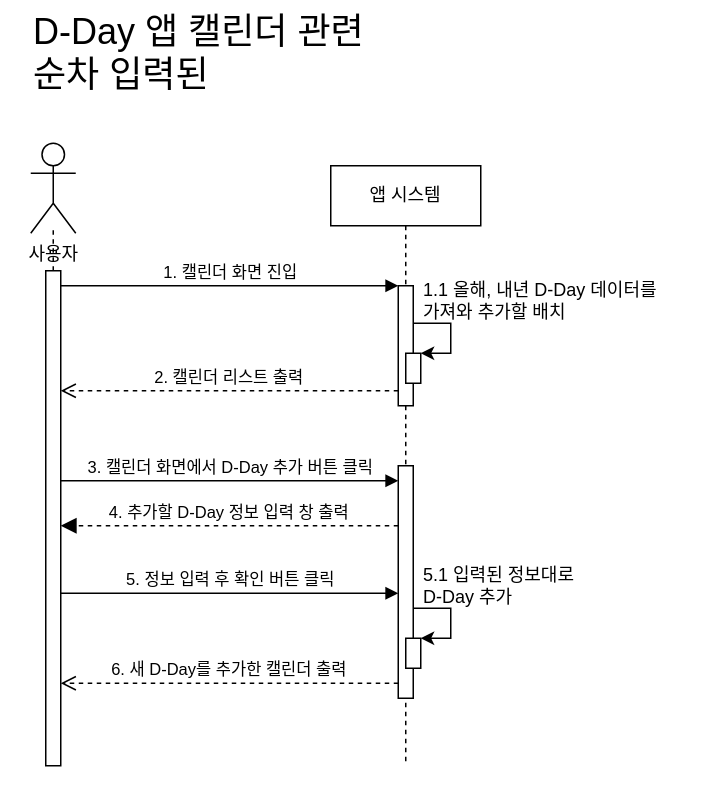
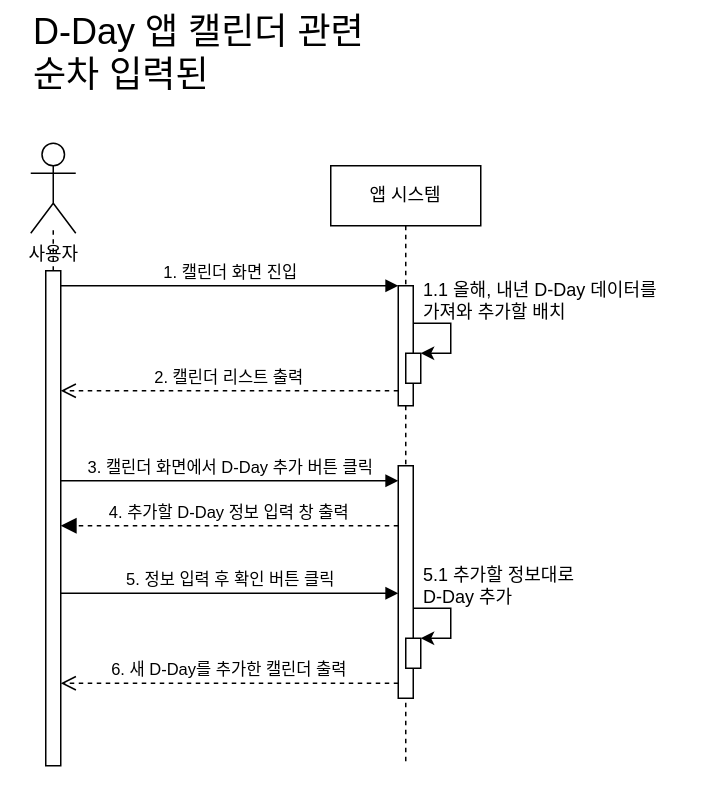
(505, 586) -> (505, 586)
